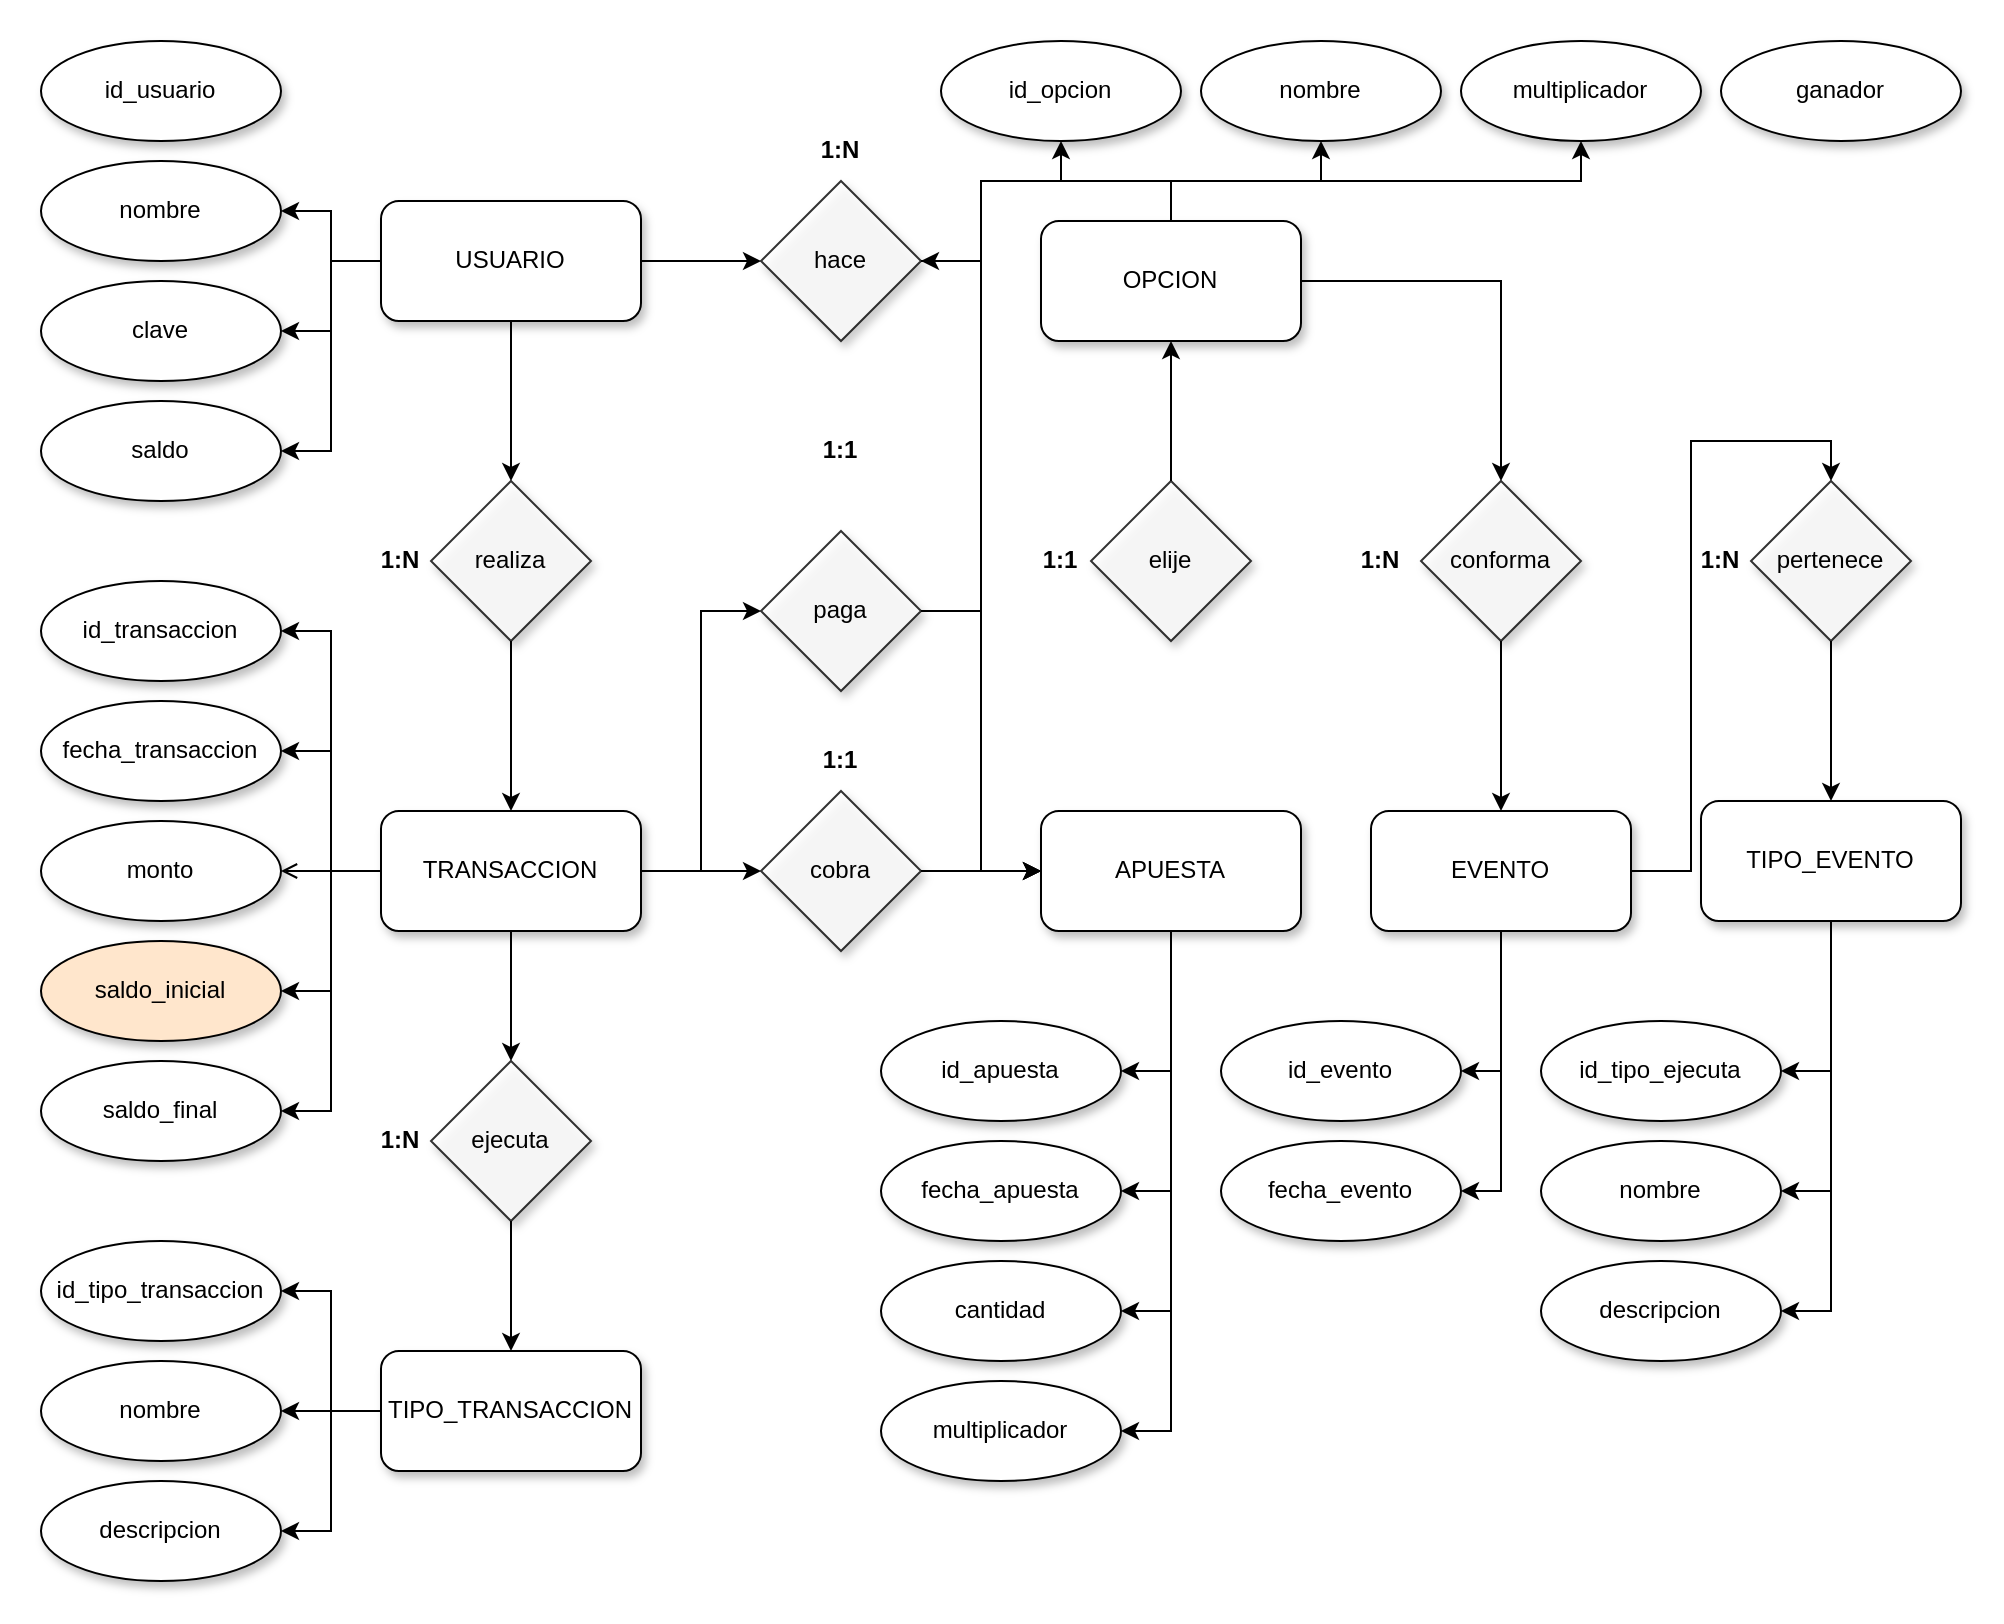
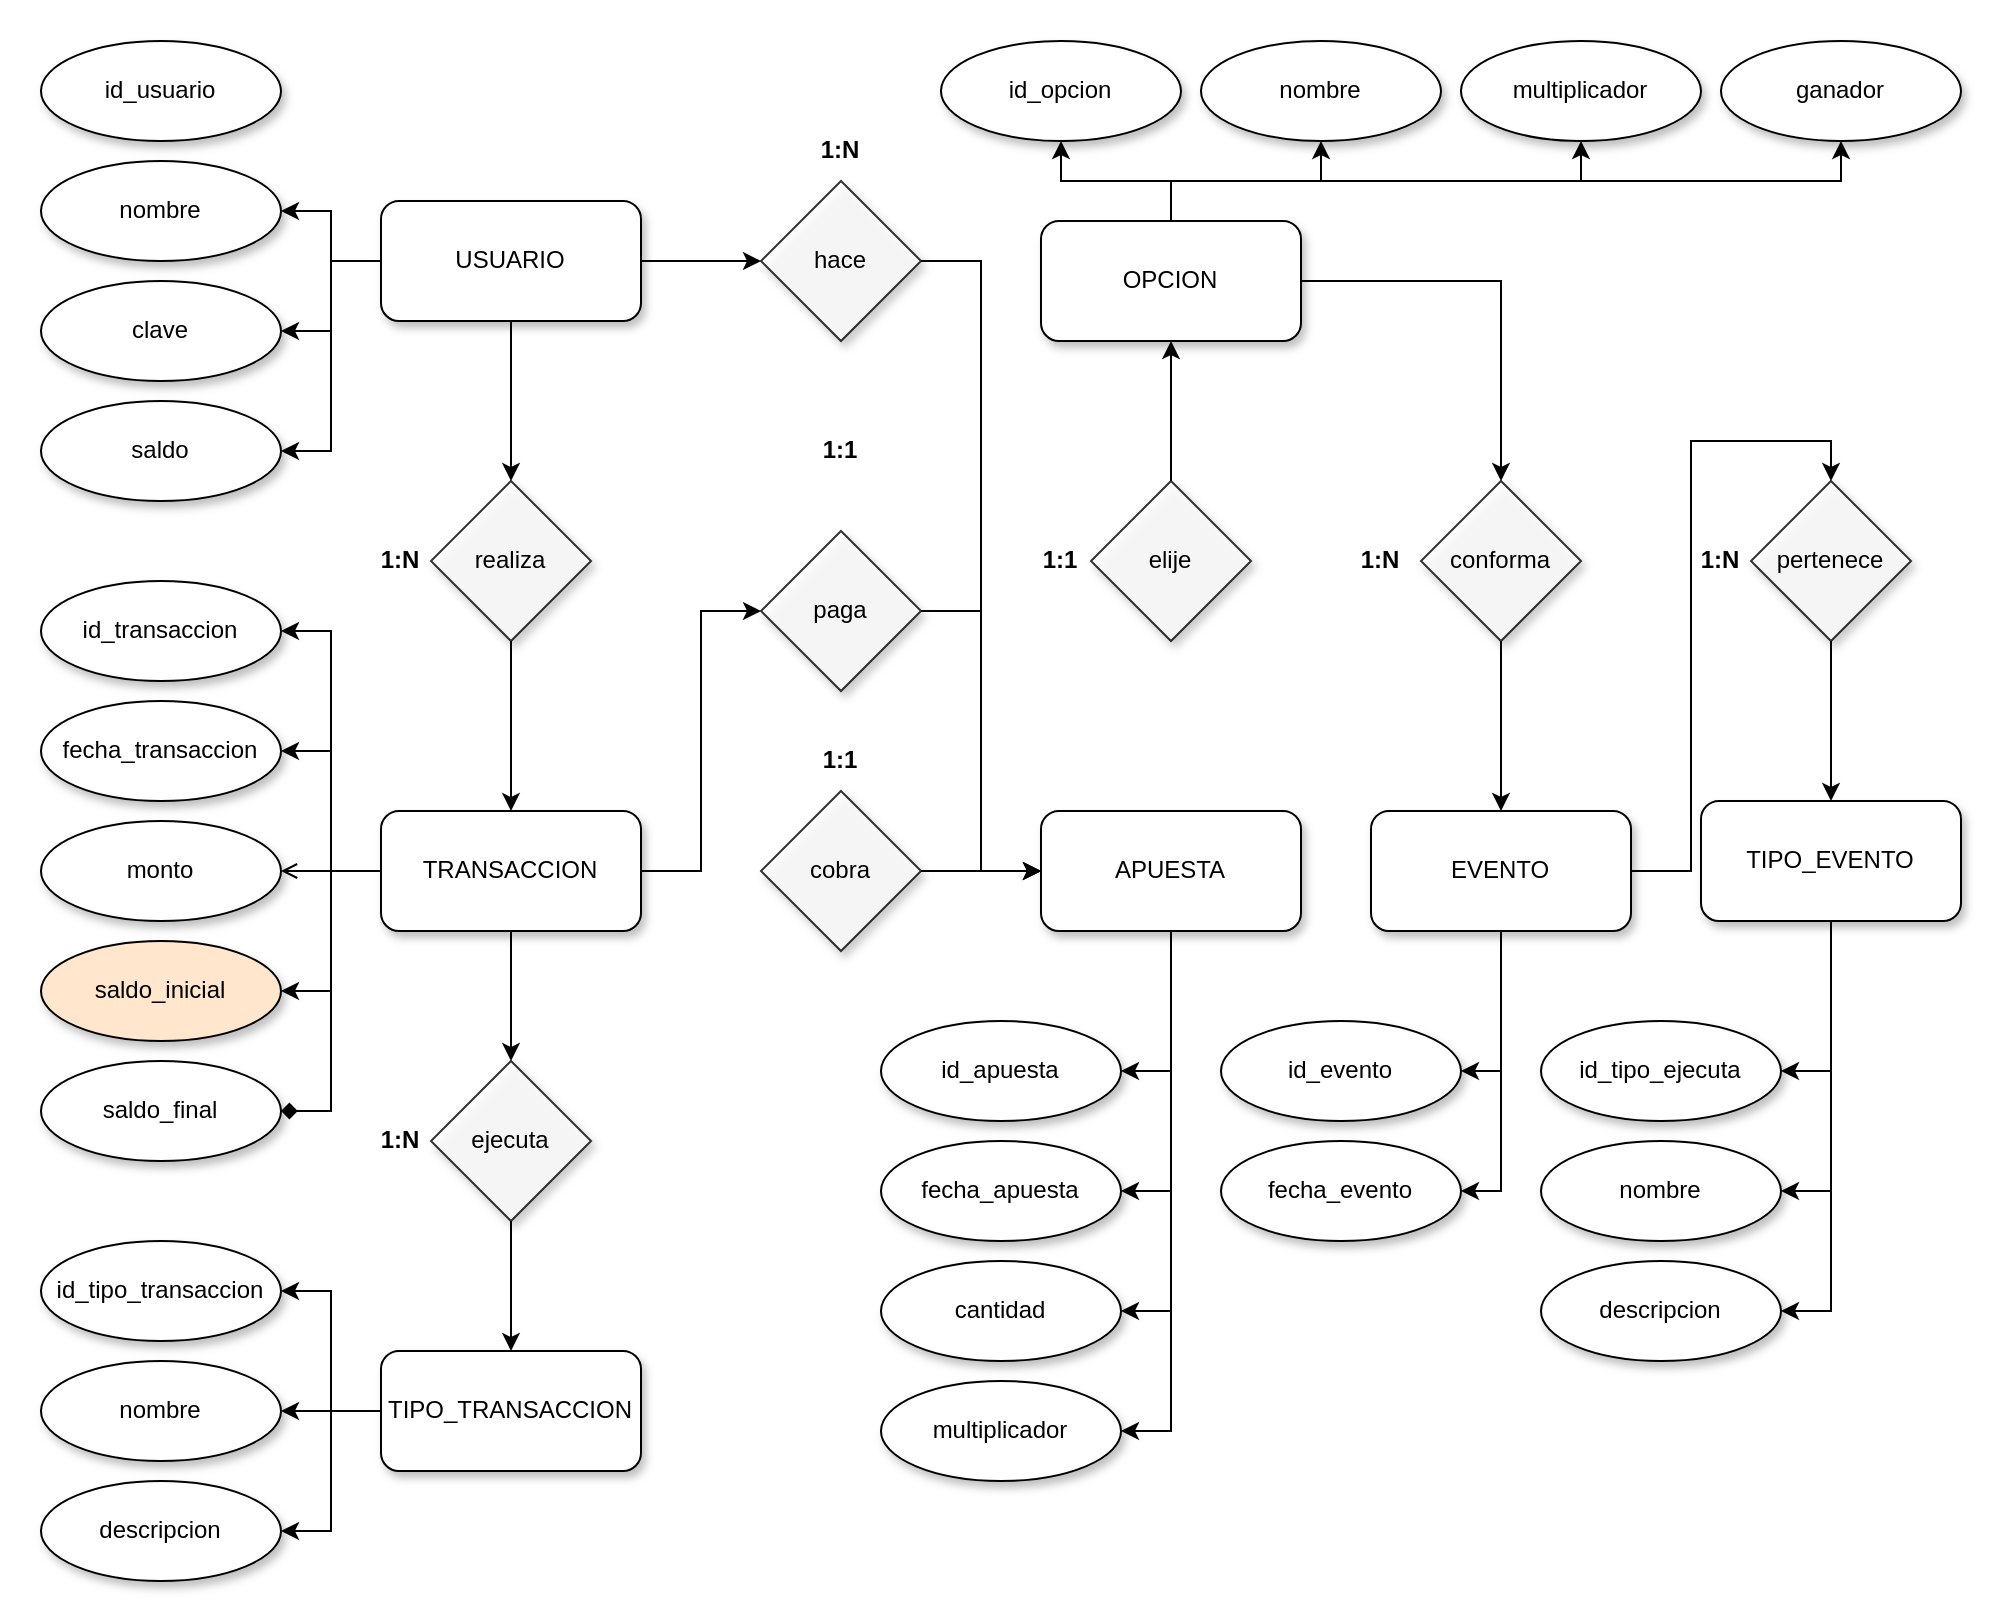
(981, 181) -> (1726, 181)
(726, 871) -> none
(296, 1111) -> (297, 1111)
